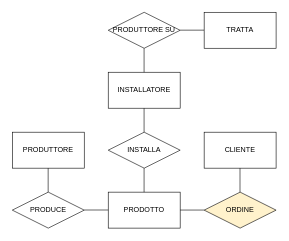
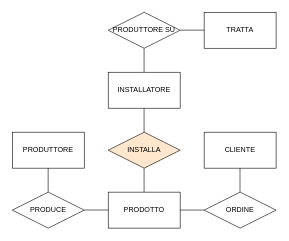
(144, 150) -> (144, 150)
(240, 210) -> (240, 210)
